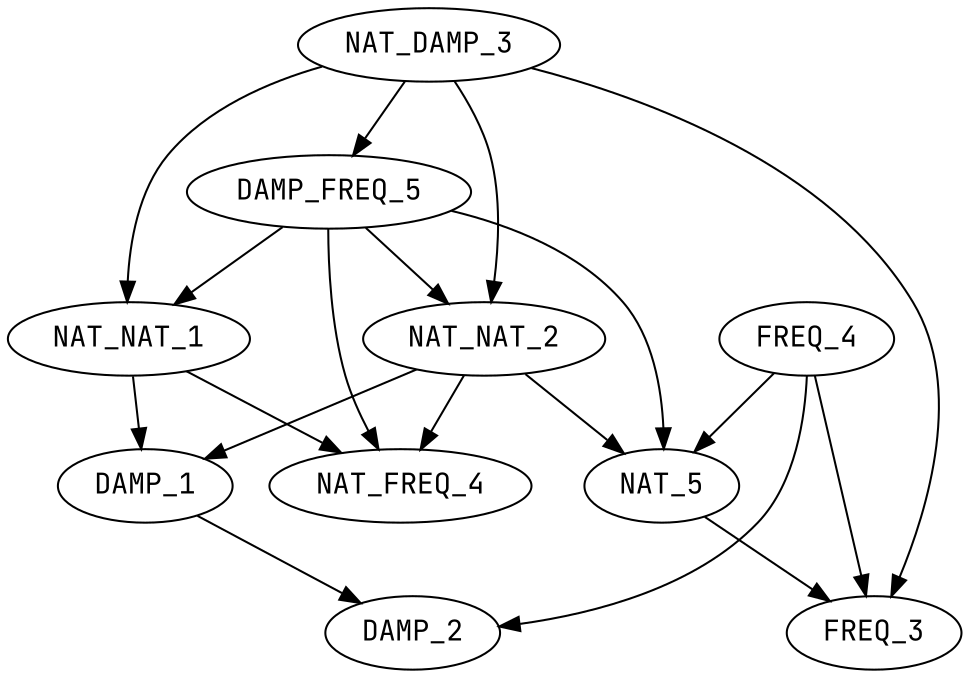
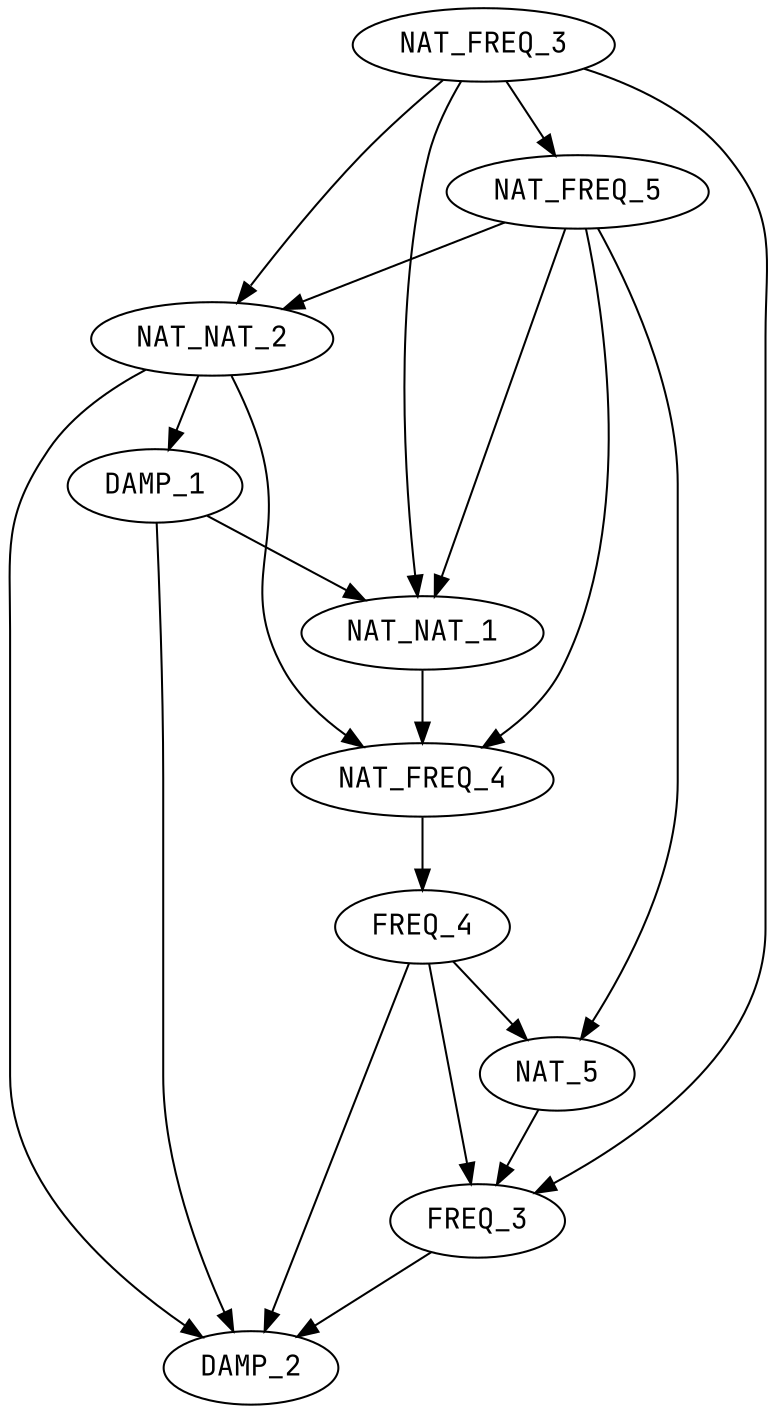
(429, 45) -> (484, 45)
(329, 192) -> (578, 192)
(136, 402) -> (280, 555)
(566, 407) -> (10, 853)
none -> (423, 843)
none -> (373, 1289)
